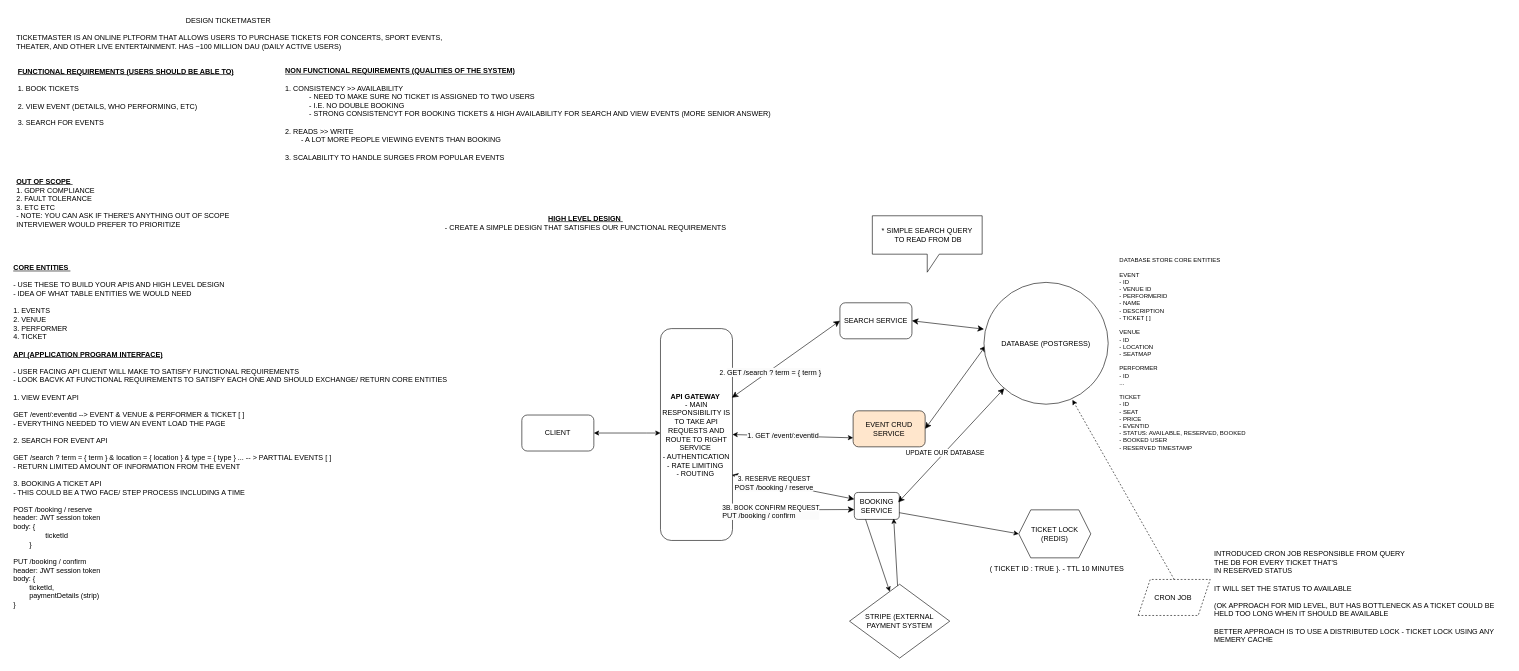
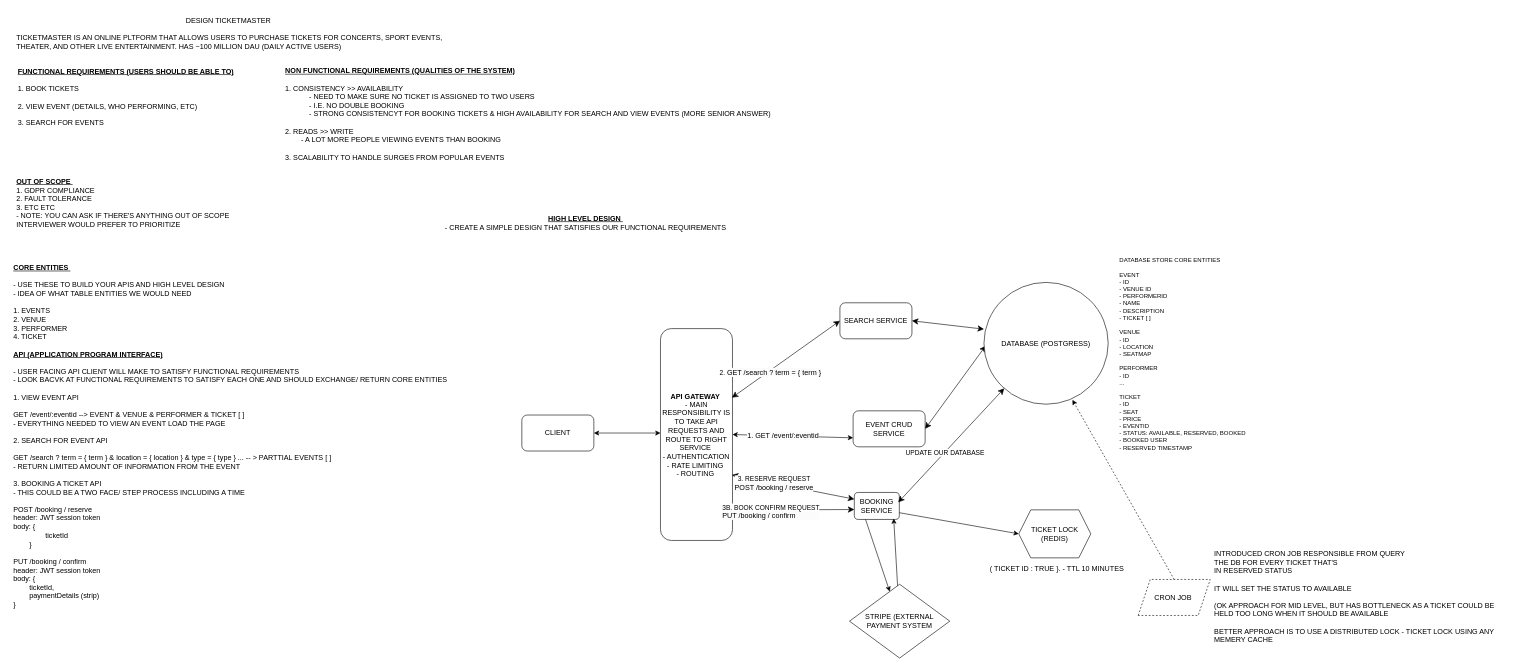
(927, 244) -> none
(889, 429) -> (889, 429)
